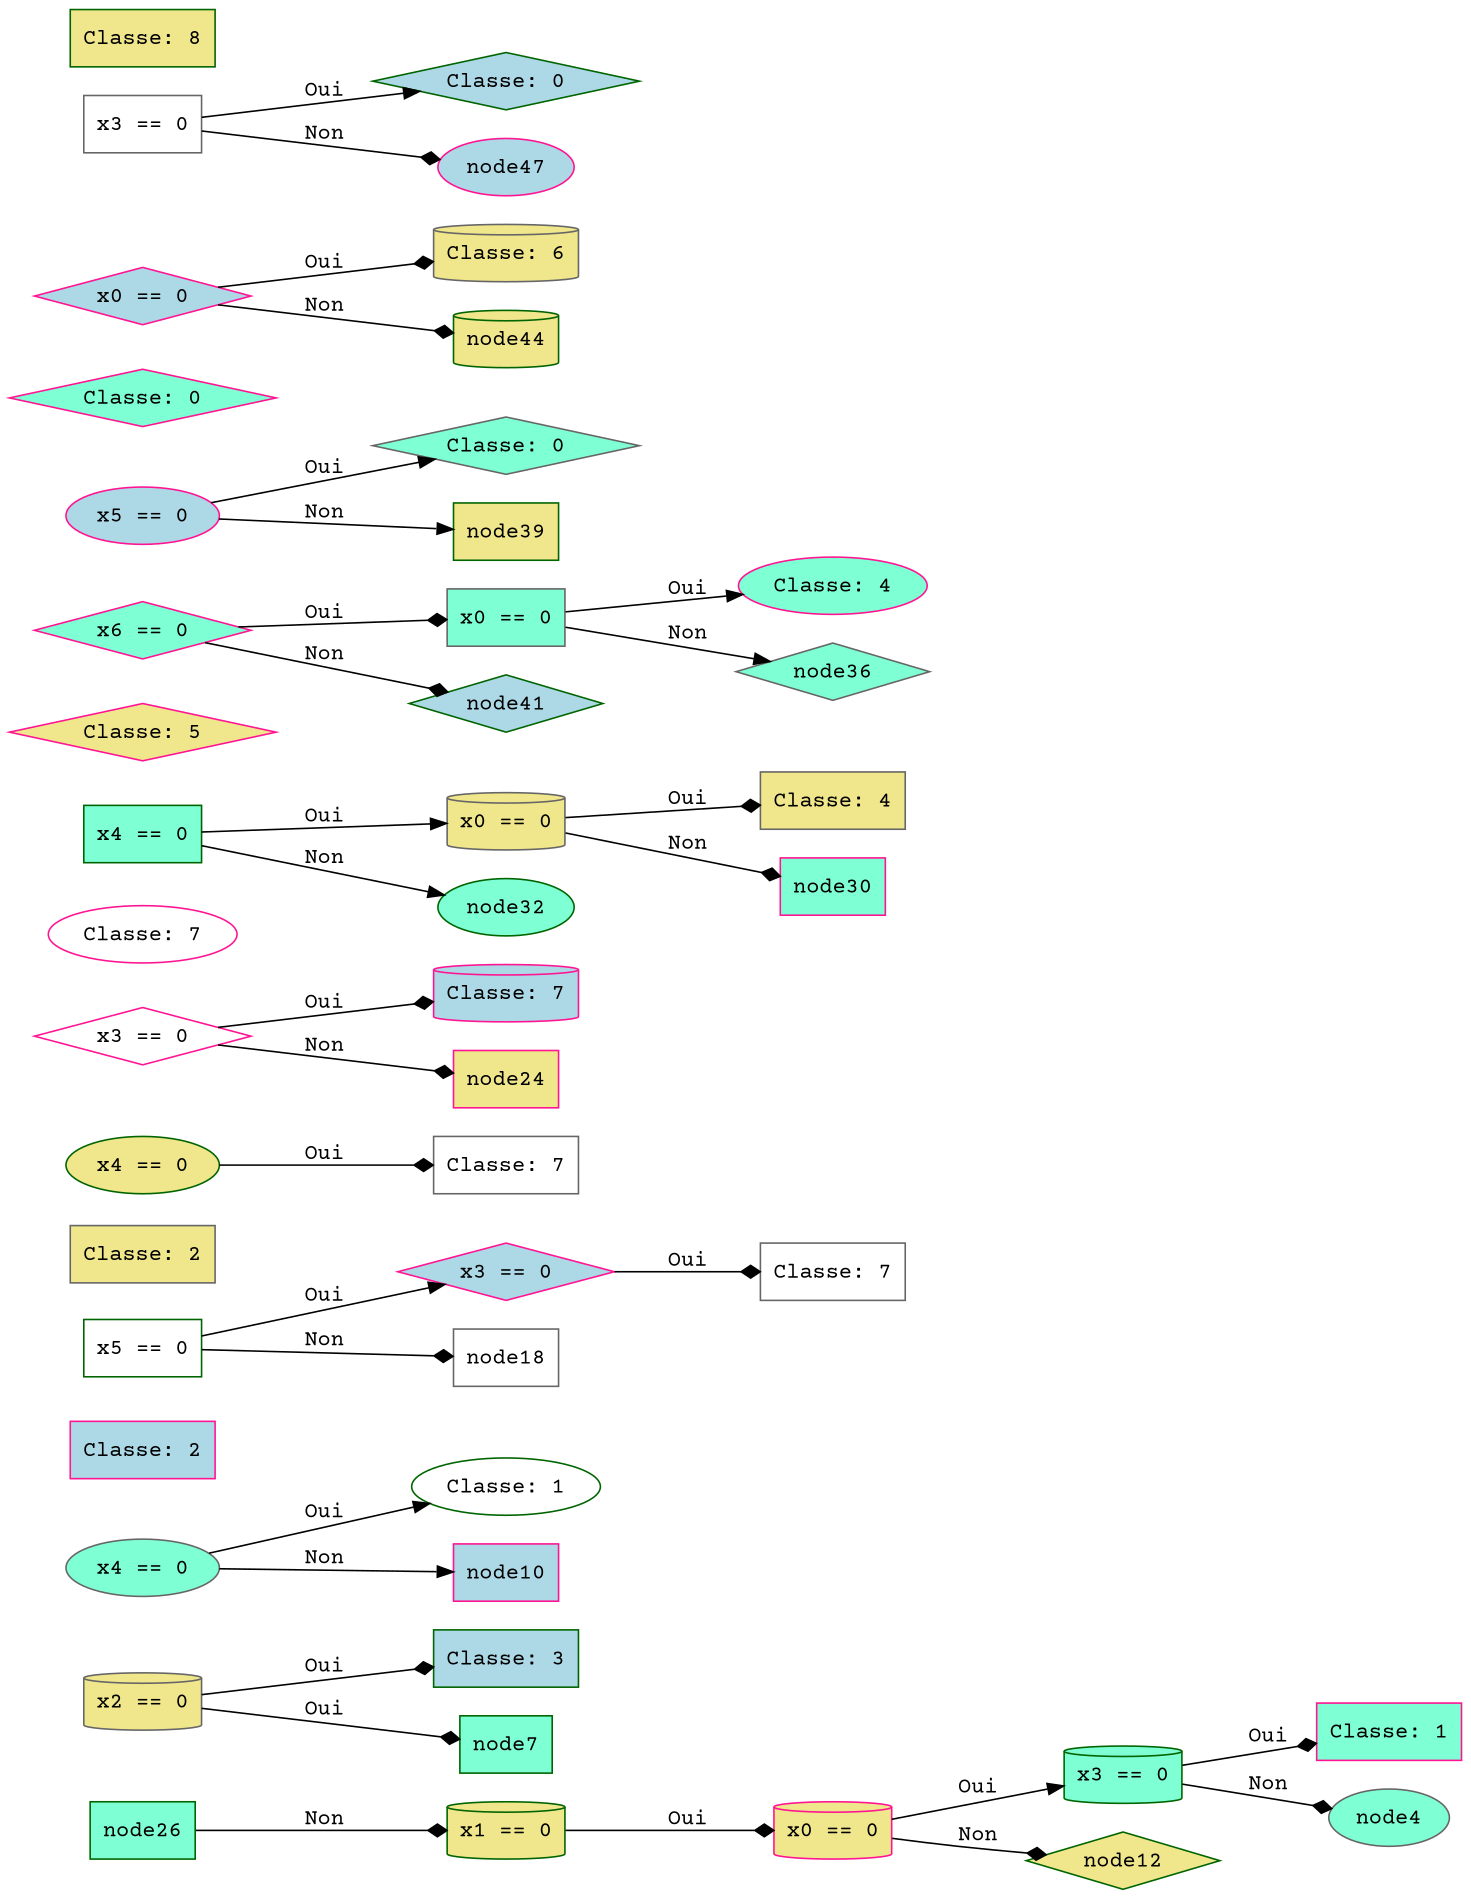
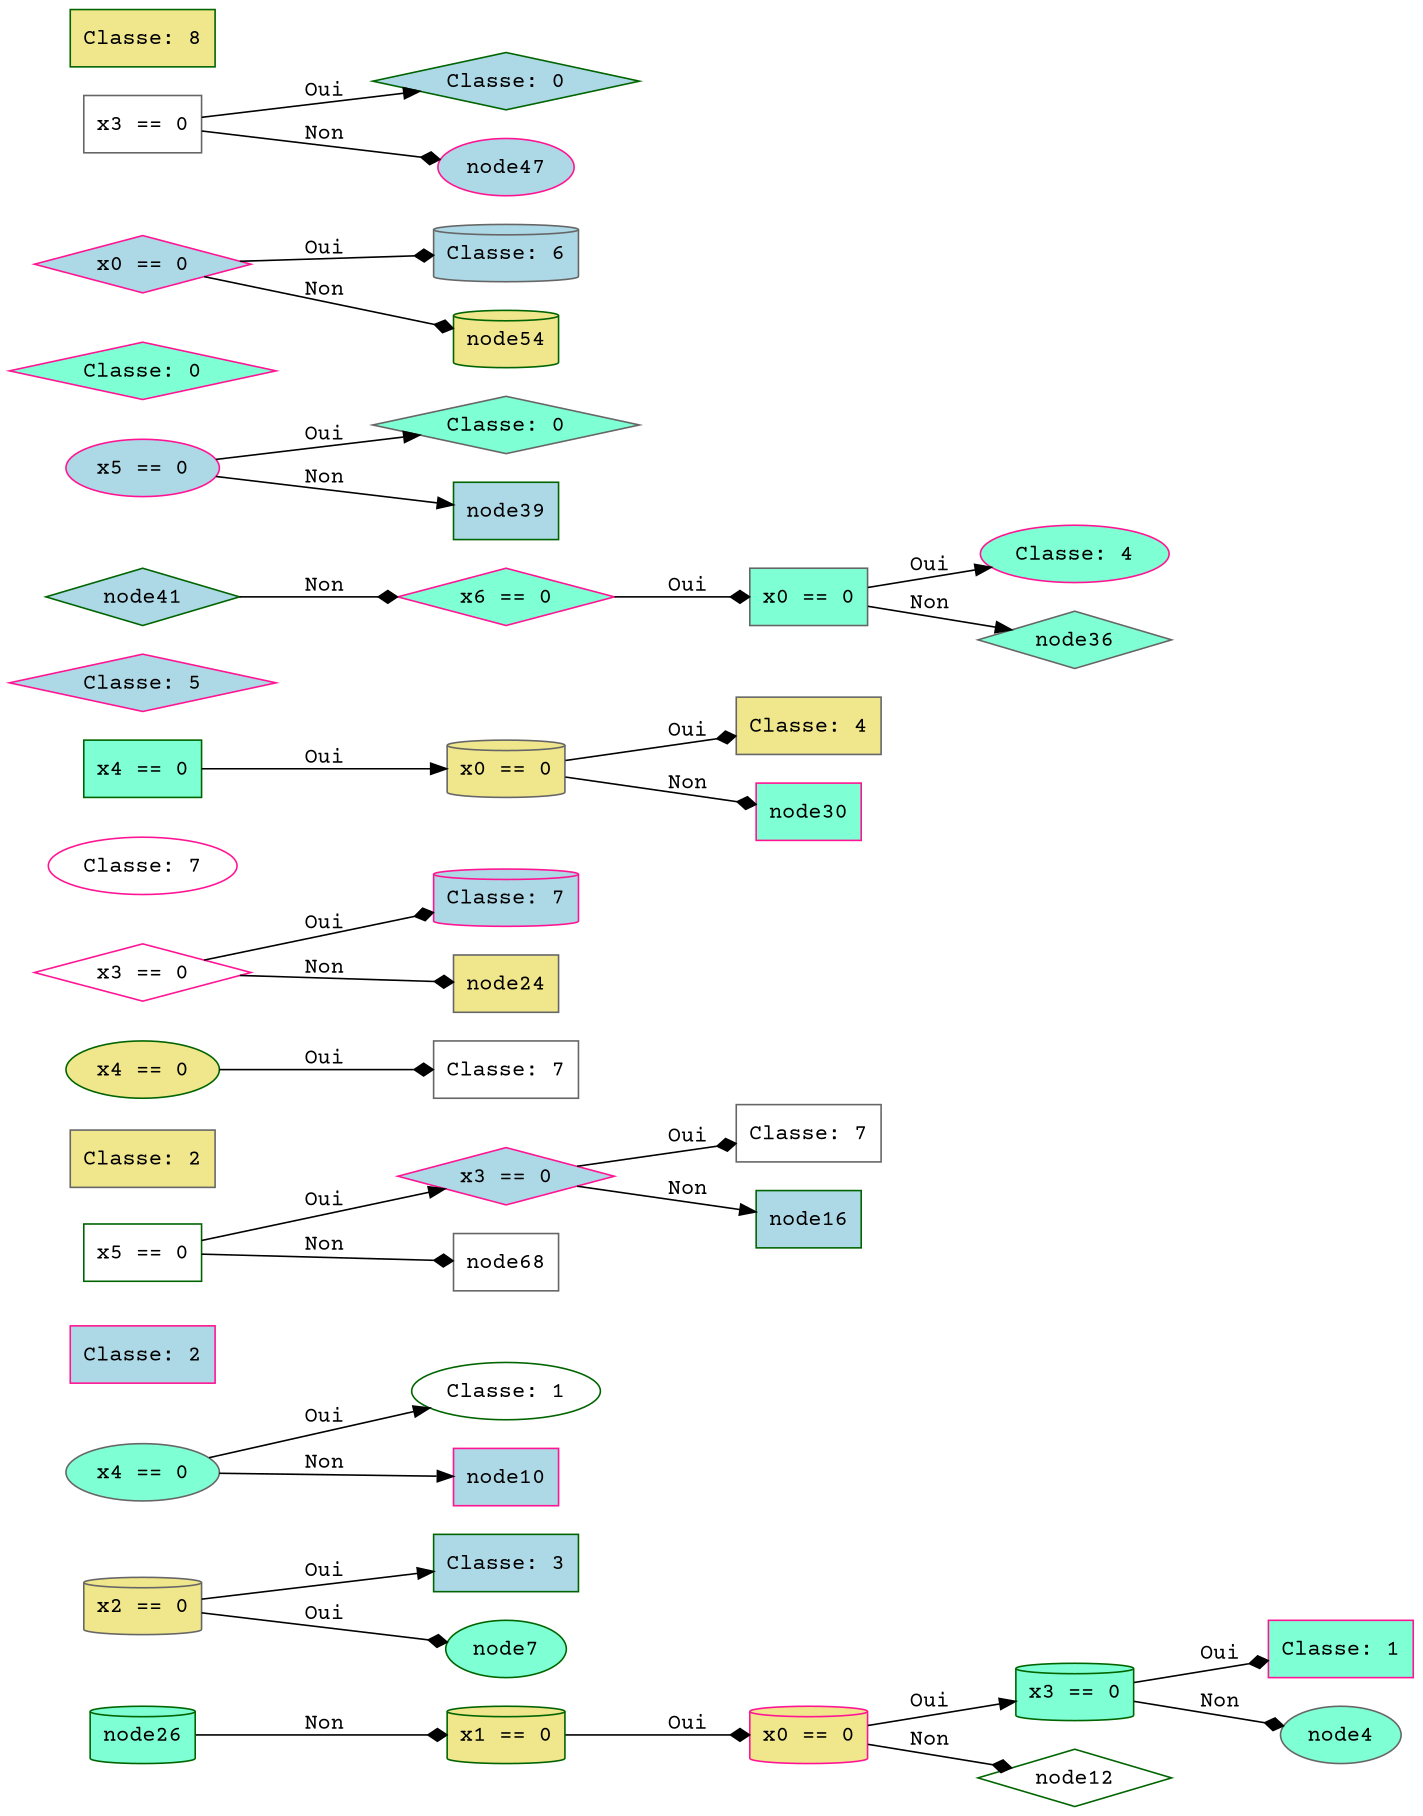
(506, 253) -> (506, 253)
(506, 339) -> (506, 339)
(506, 532) -> (506, 511)
(317, 665) -> (309, 597)
(143, 732) -> (143, 683)
(506, 907) -> none
(506, 1079) -> (506, 984)
none -> (809, 1219)
(506, 1358) -> (506, 1262)
(308, 1682) -> (310, 1586)
(506, 1744) -> (506, 1649)
(143, 1830) -> (143, 1735)
(1123, 1861) -> (1075, 1778)
